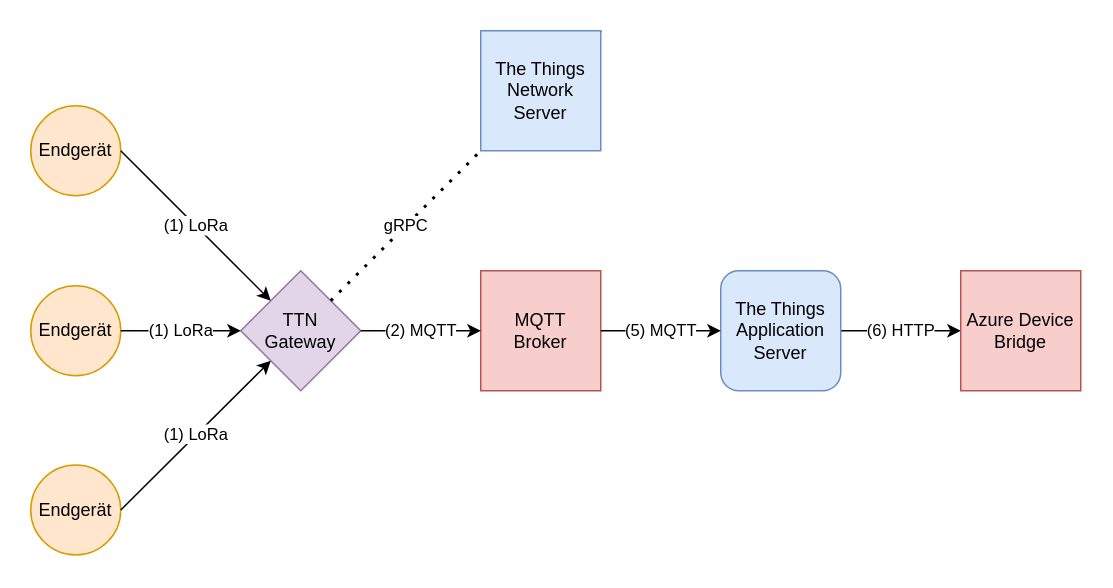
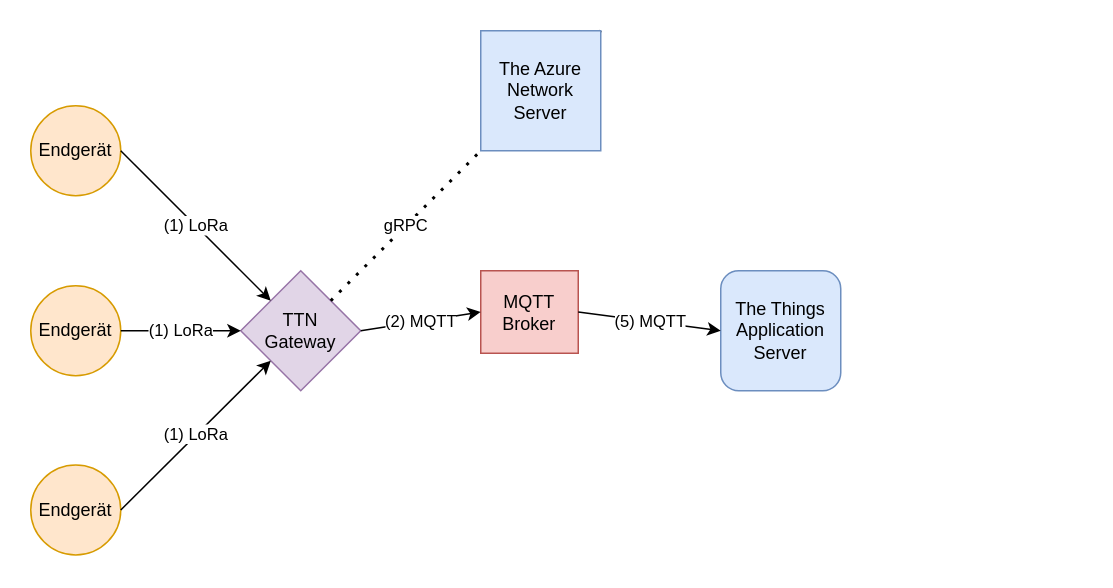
(541, 91) -> (541, 91)
(541, 331) -> (530, 312)
(896, 331) -> none
(1021, 331) -> none
